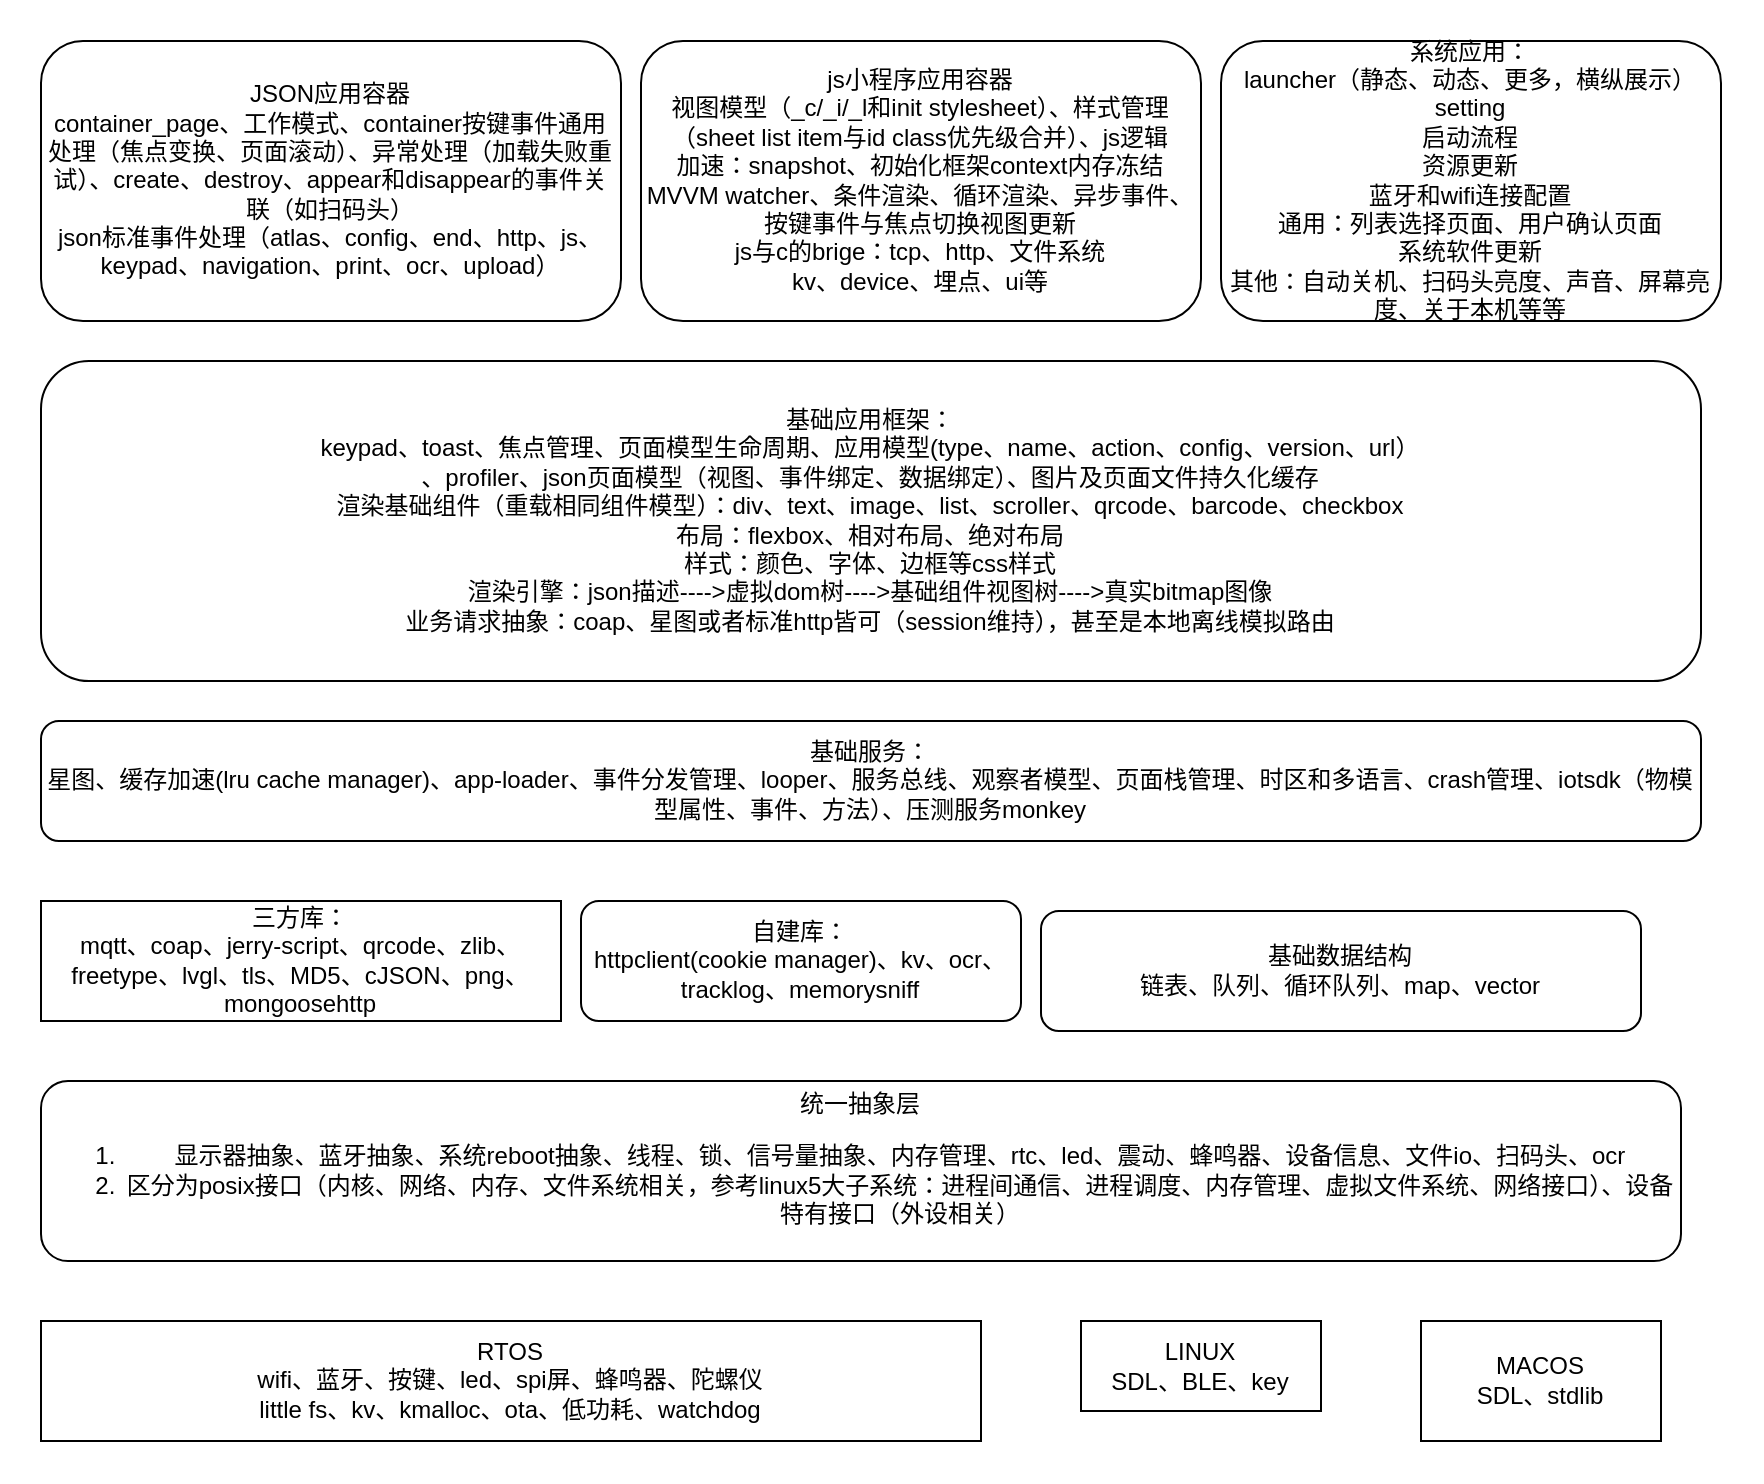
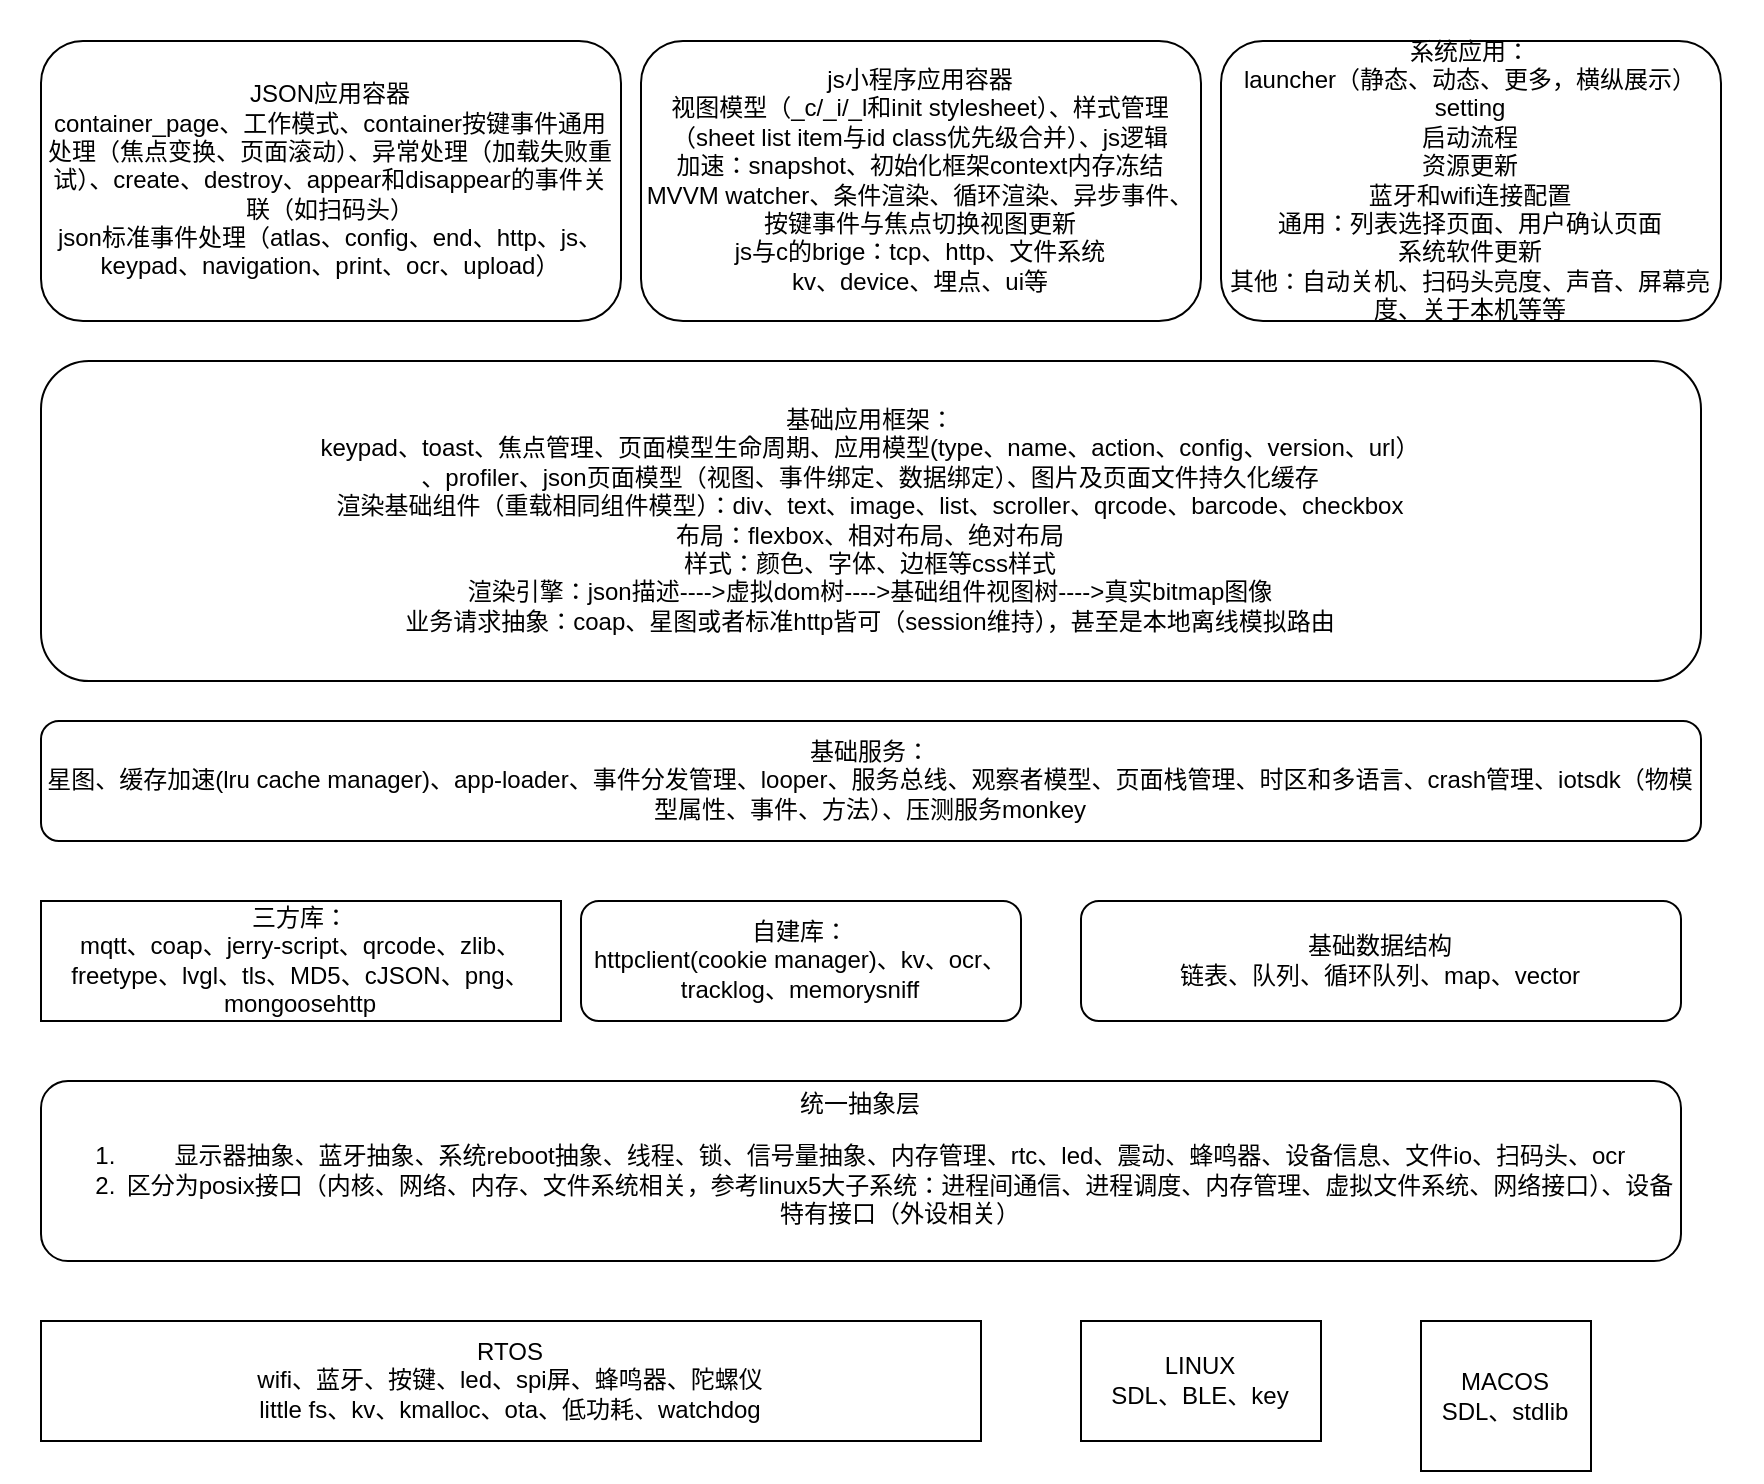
(1341, 971) -> (1381, 961)
(1201, 1366) -> (1201, 1381)
(1541, 1381) -> (1506, 1396)
